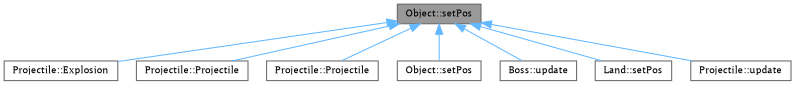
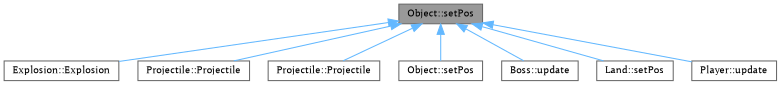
(61, 71) -> (61, 71)
(741, 71) -> (734, 71)
